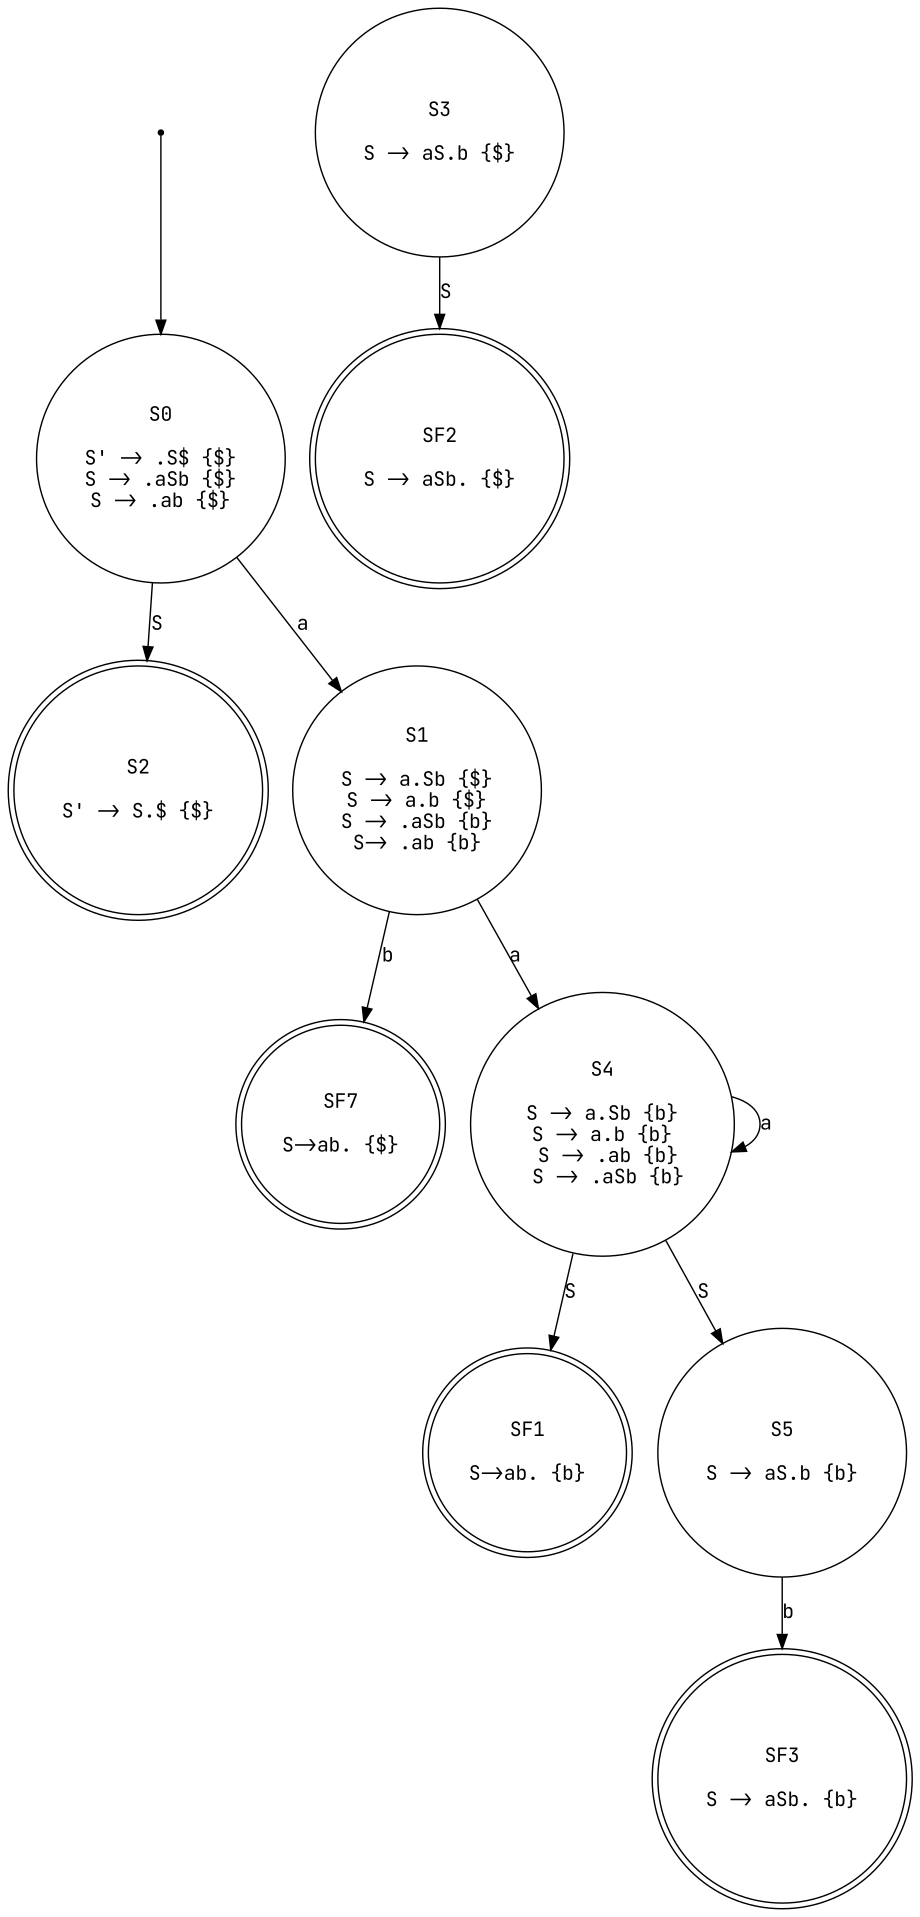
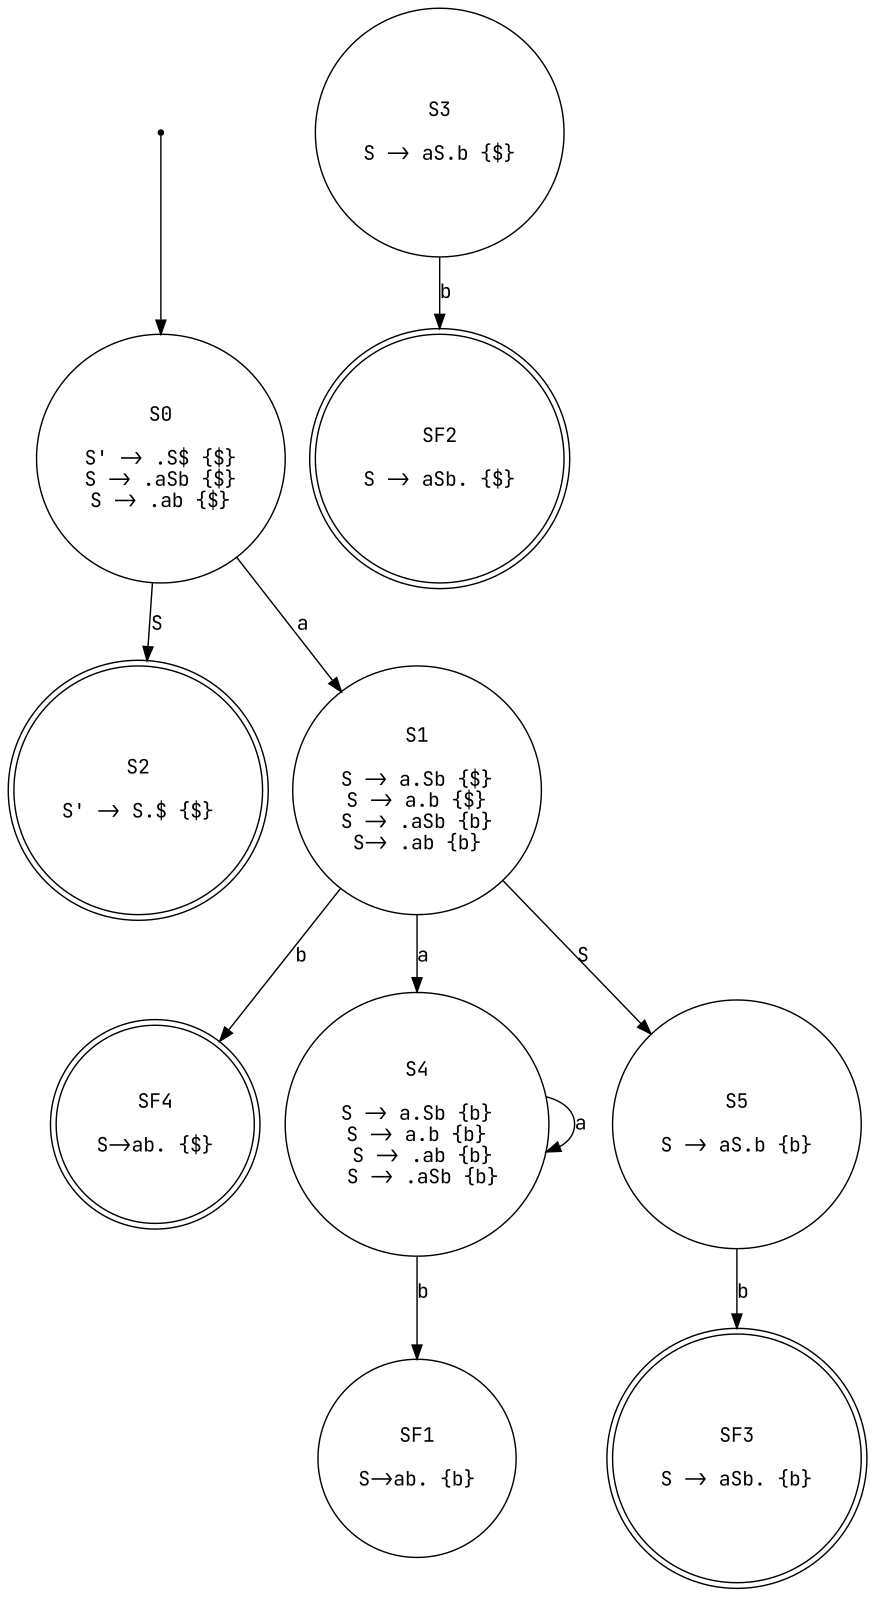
(446, 293) -> (446, 293)
(341, 1124) -> (155, 1124)
(691, 1286) -> (572, 952)
(571, 1293) -> (423, 1292)
(527, 1453) -> (417, 1458)
